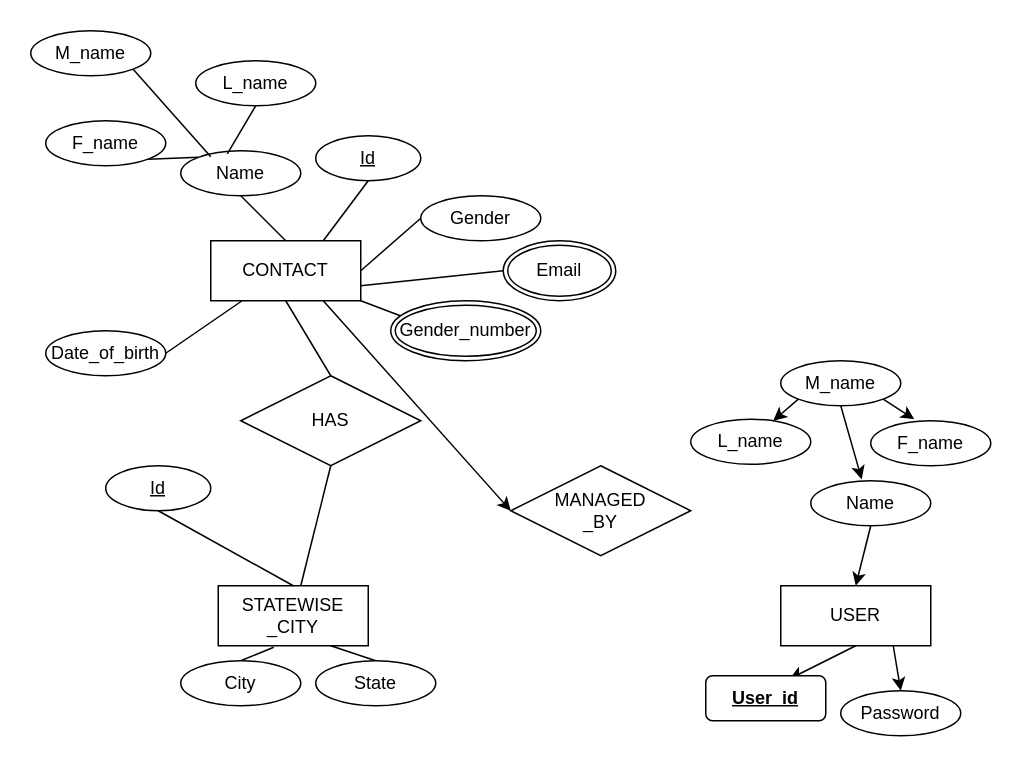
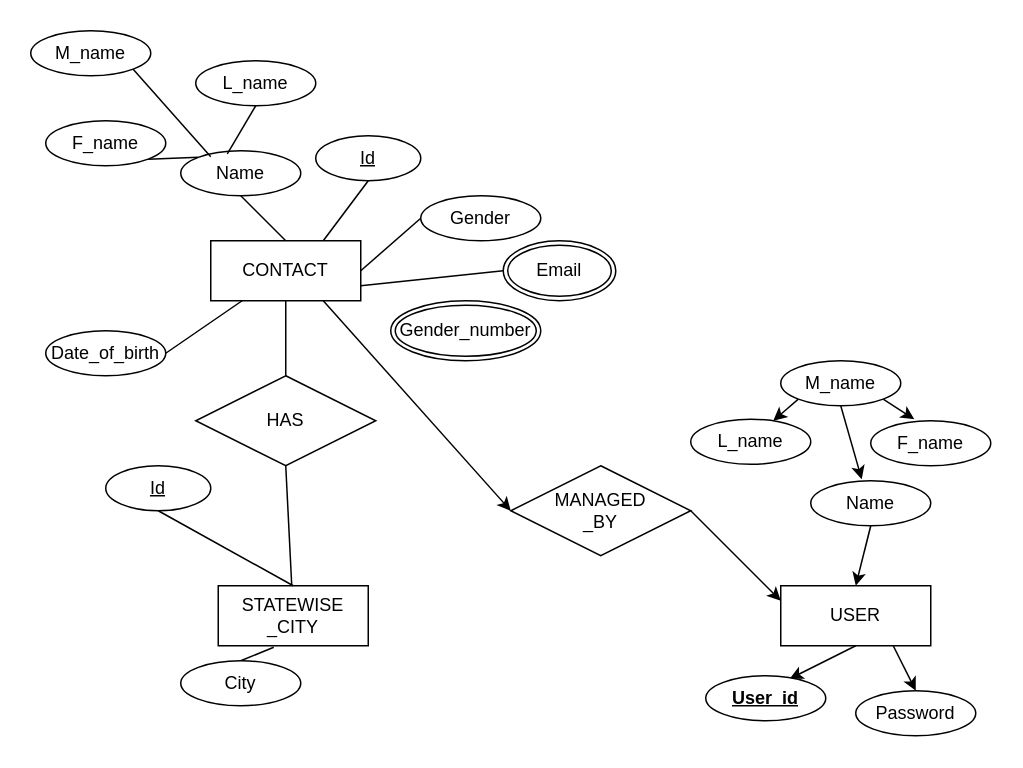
(381, 308) -> none
(331, 421) -> (286, 421)
none -> (732, 552)
(354, 653) -> none
(376, 683) -> none
(766, 698) -> (766, 698)
(901, 713) -> (916, 713)
